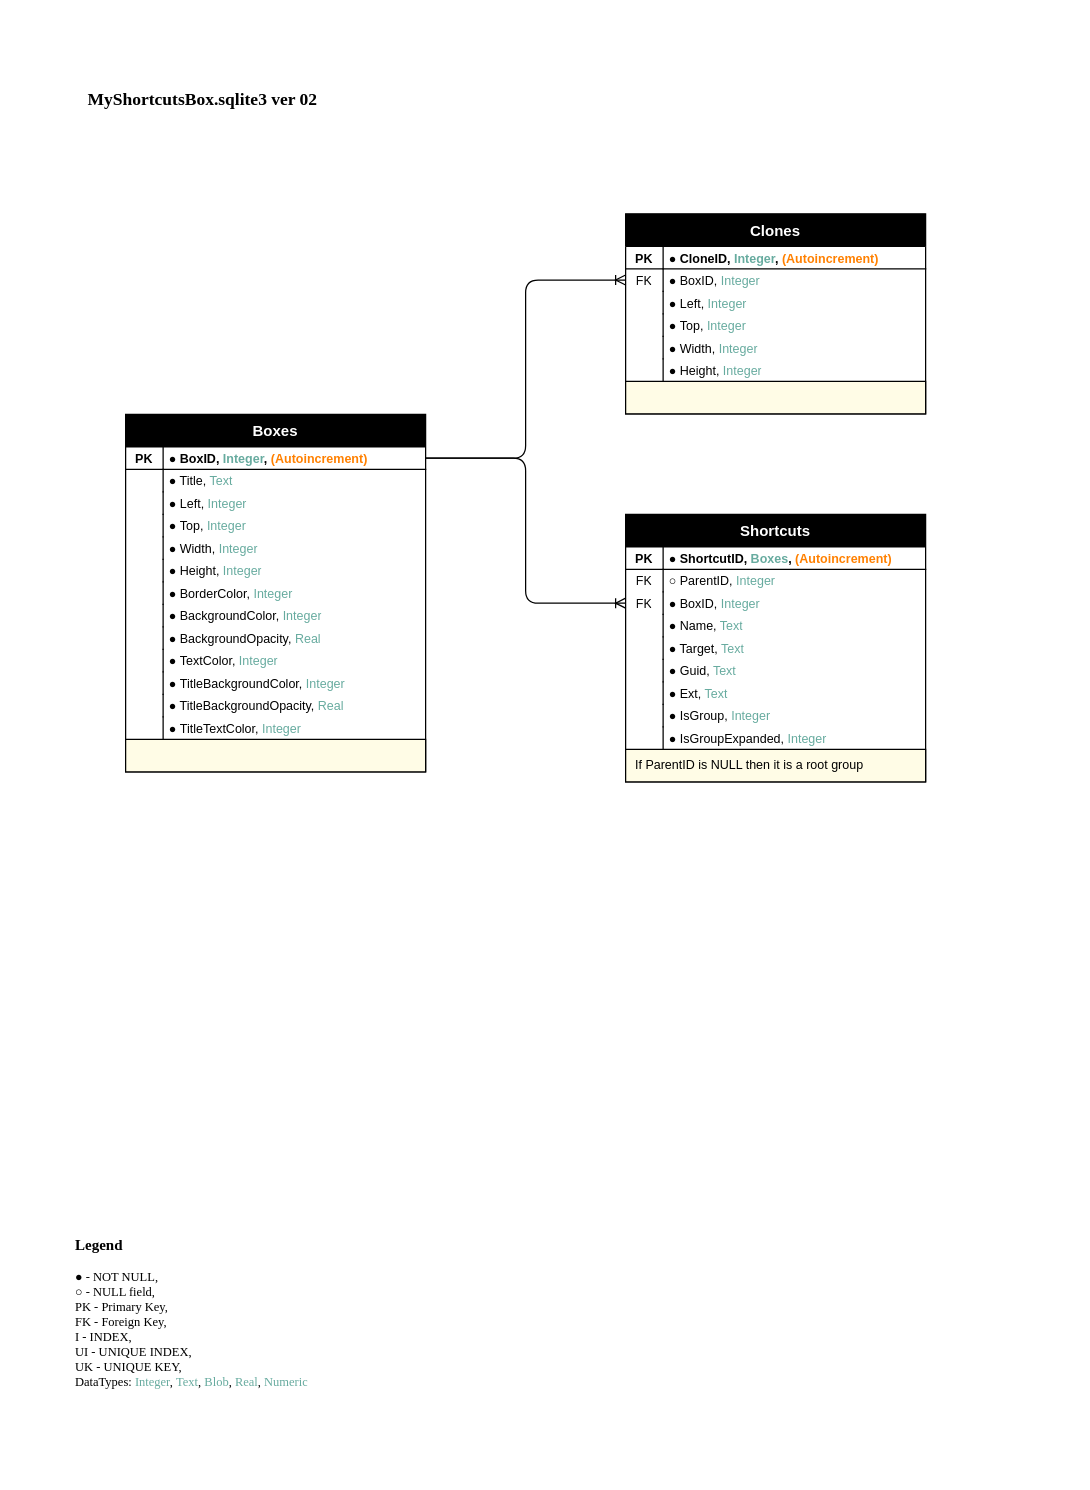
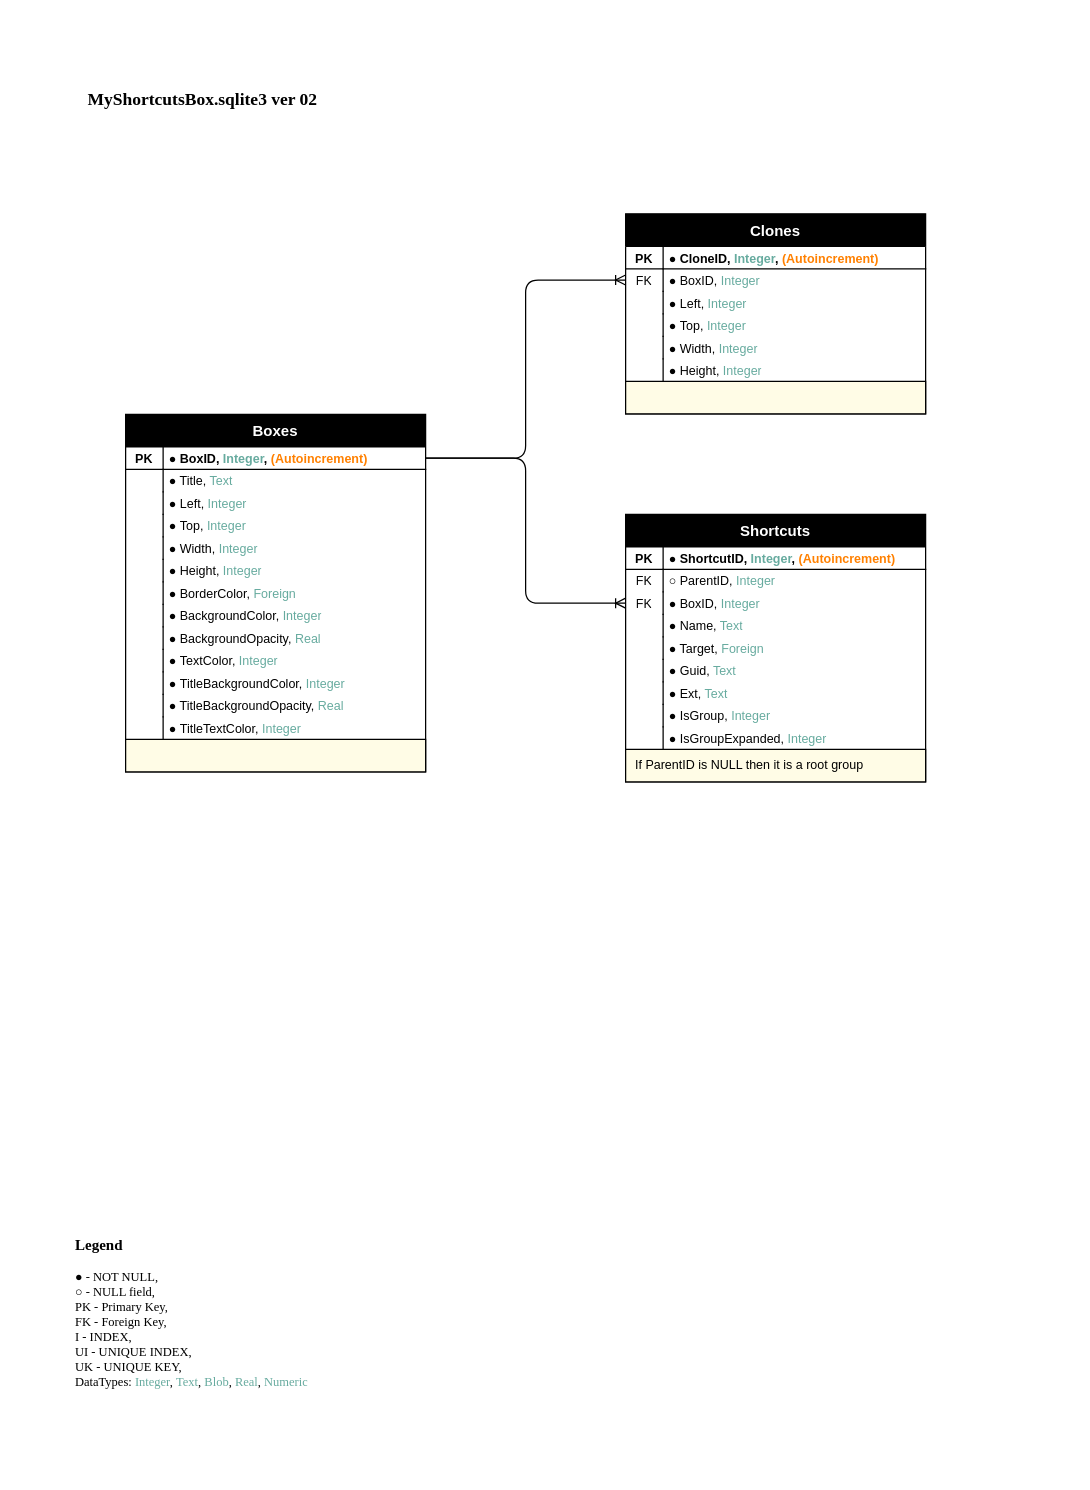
(786, 558) -> (793, 558)
(242, 593) -> (240, 593)
(714, 648) -> (722, 648)
